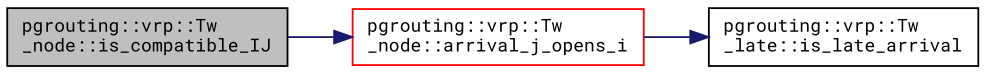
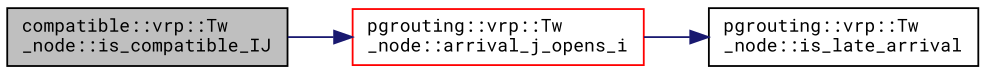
(147, 37) -> (147, 37)
(844, 37) -> (844, 37)
